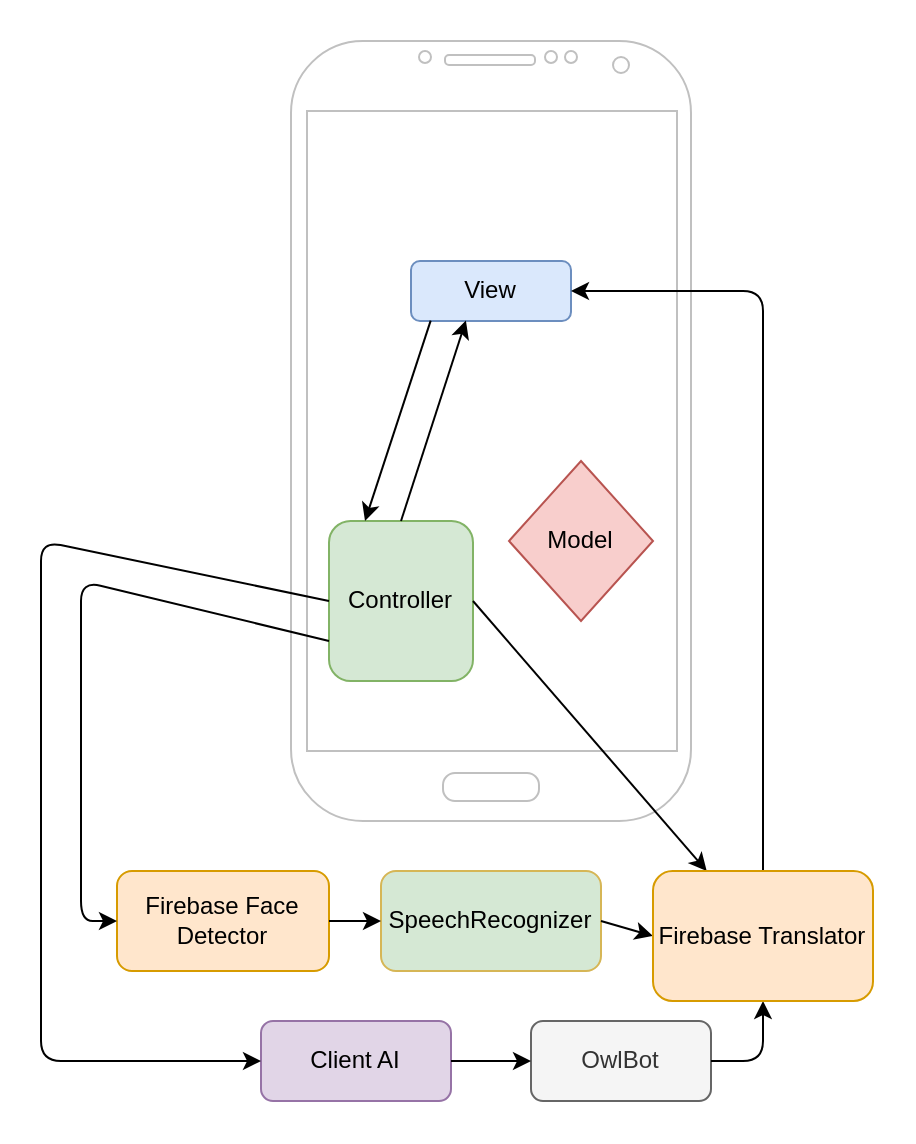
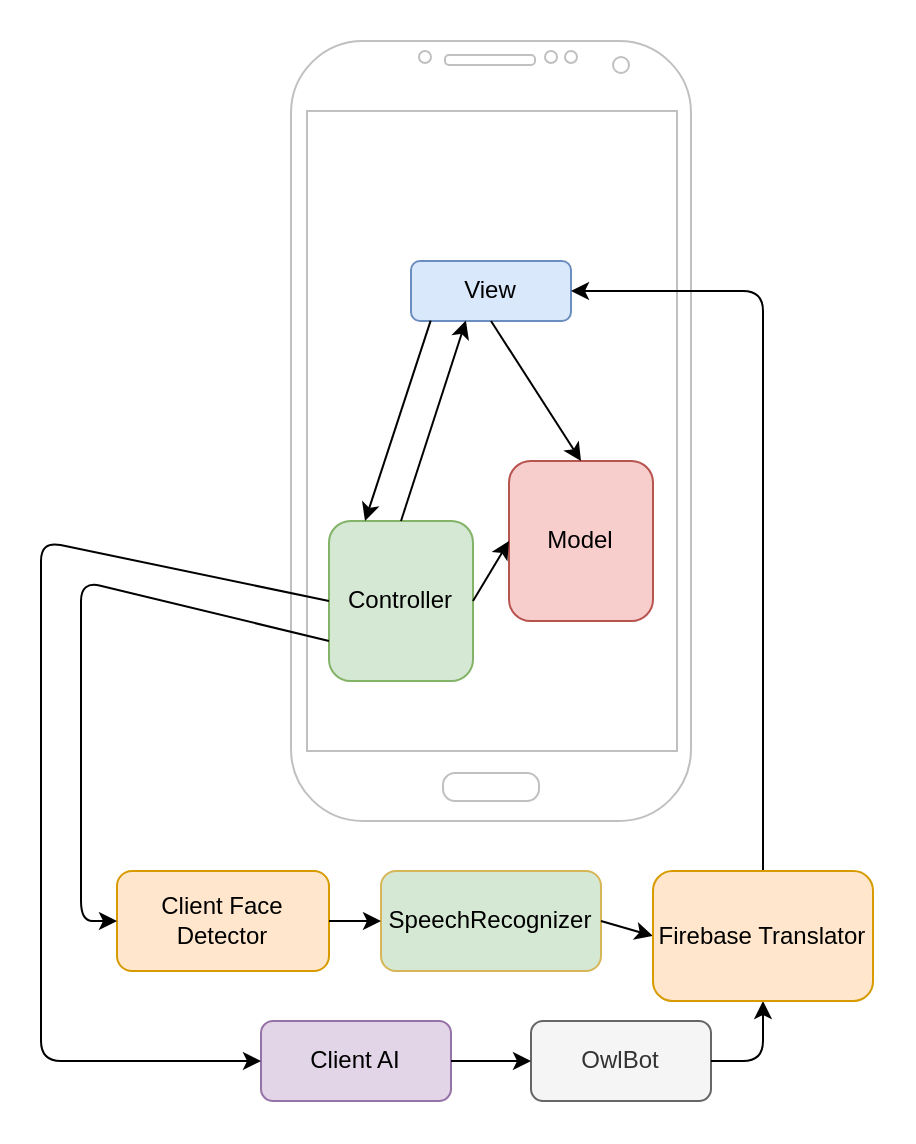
none -> (532, 385)
(581, 541) -> (581, 541)
(586, 731) -> (487, 577)
(223, 921) -> (223, 921)
